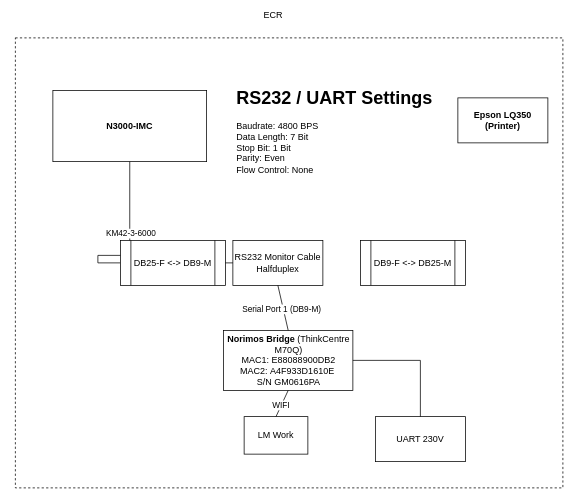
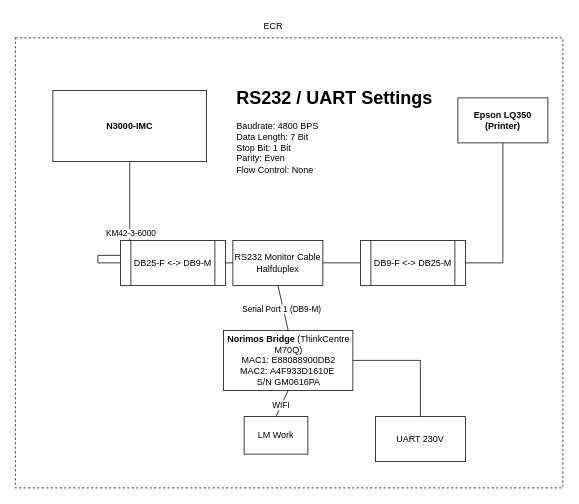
(273, 15) -> (273, 27)
none -> (503, 222)
none -> (341, 263)
